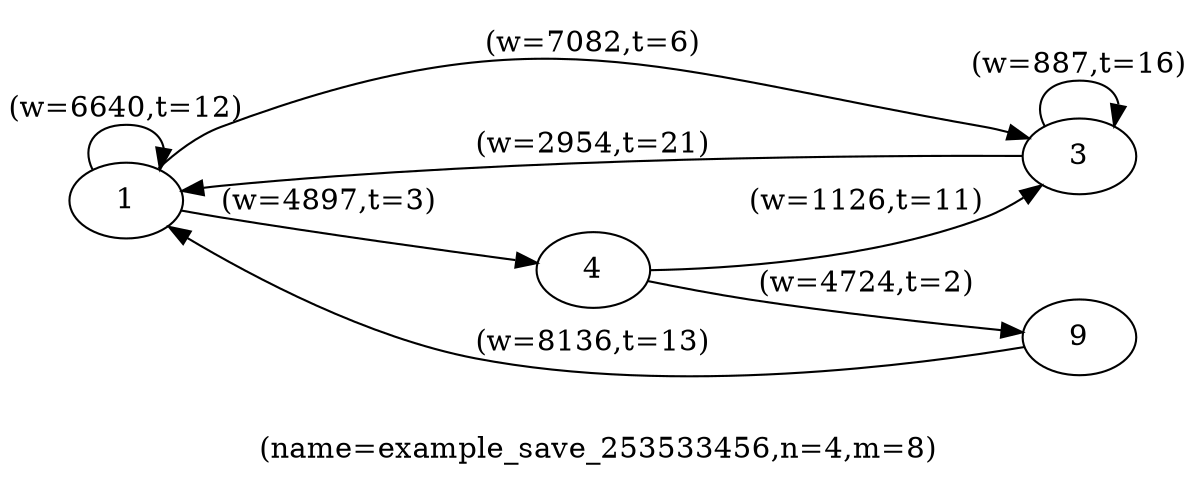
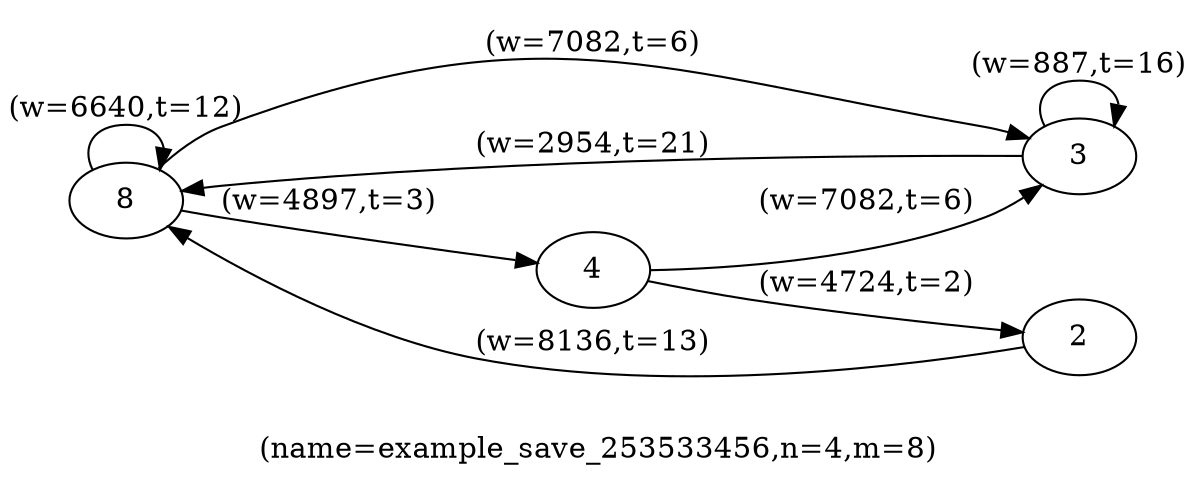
(126, 201) -> (126, 201)
(867, 202) -> (867, 202)
(1079, 337) -> (1079, 337)
